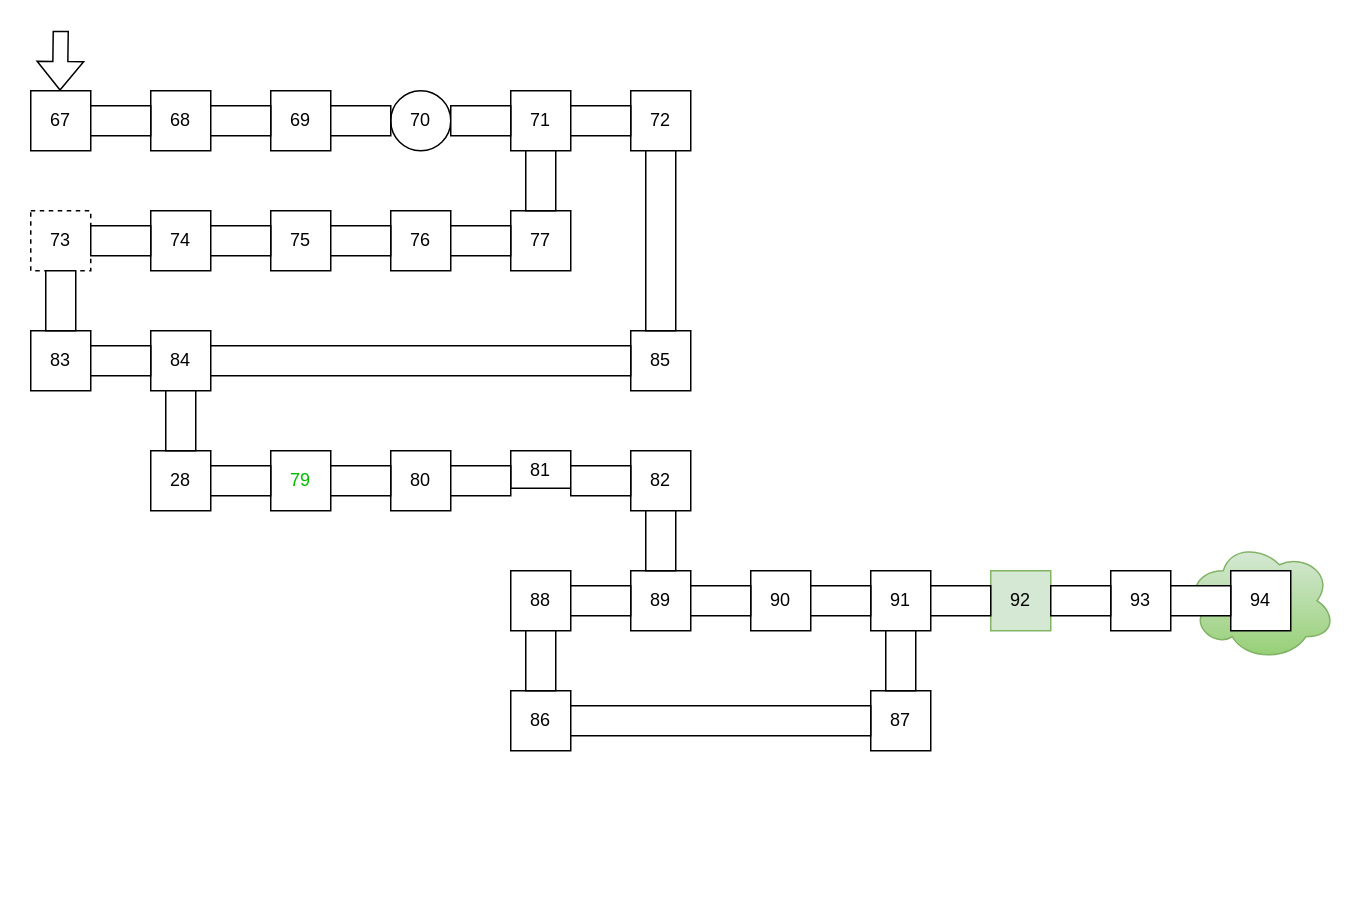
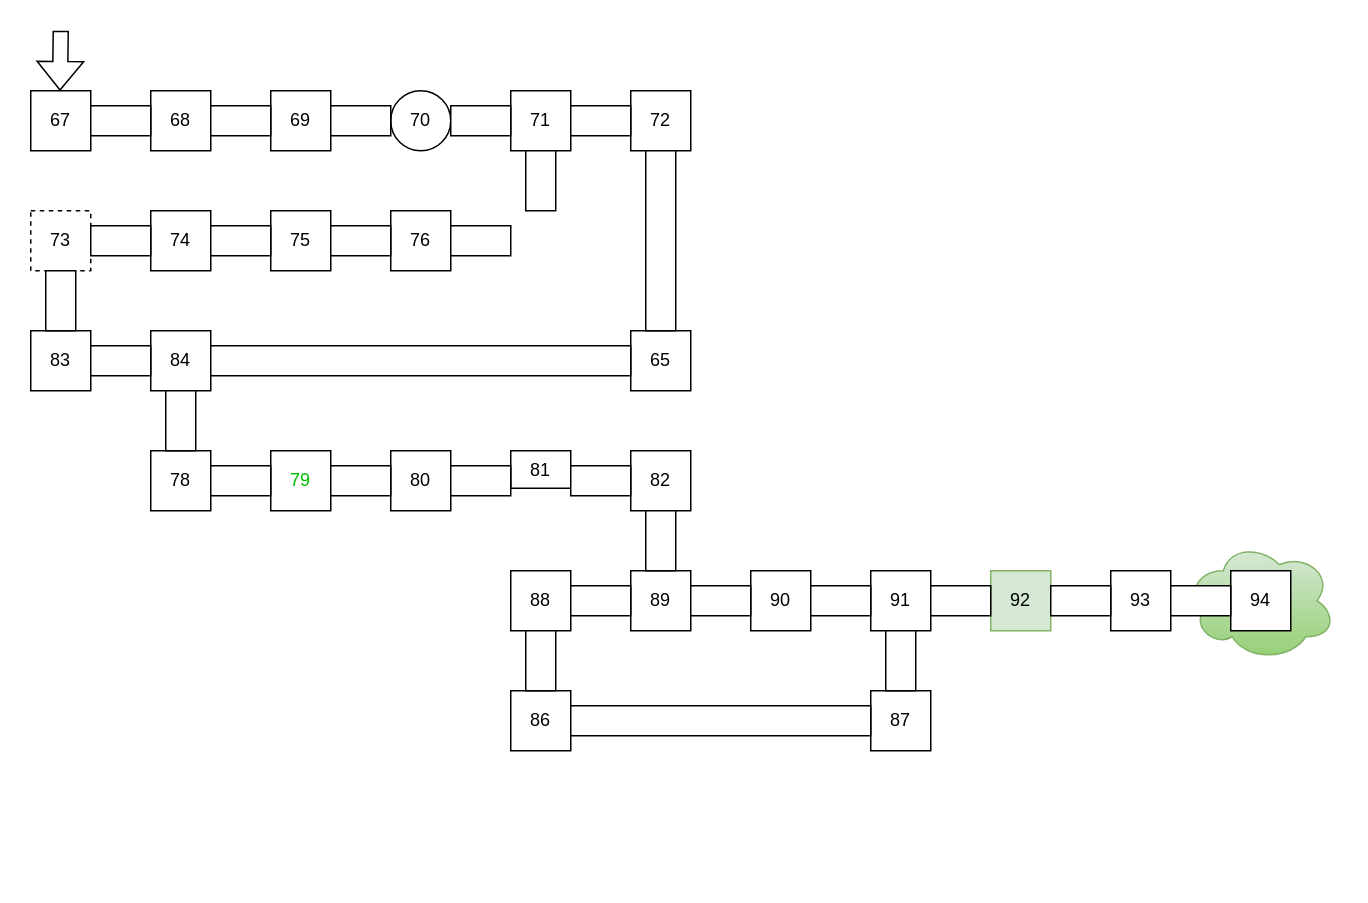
(541, 241) -> none
(661, 361) -> (661, 361)
(181, 481) -> (181, 481)
